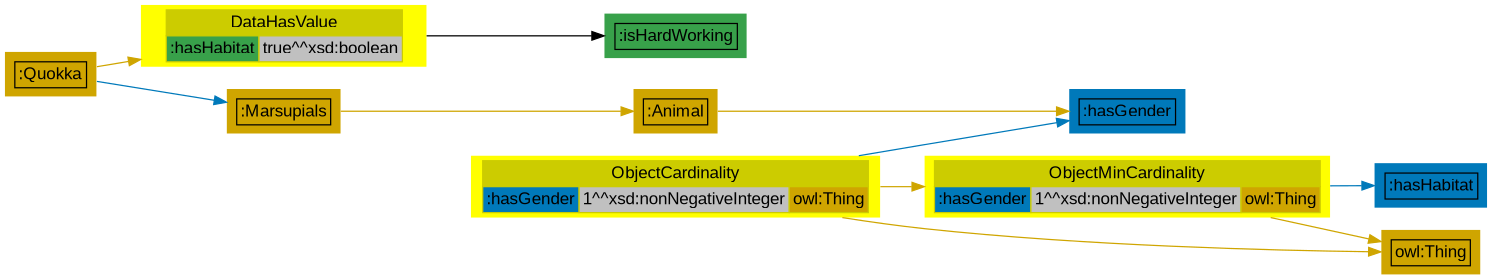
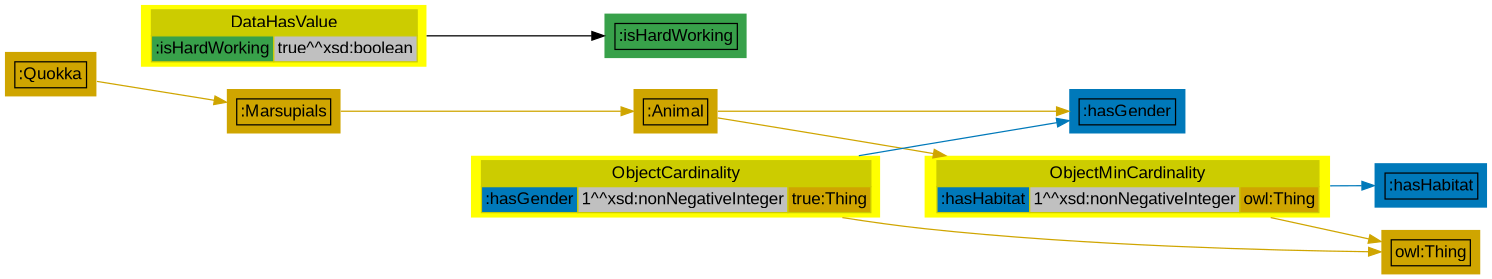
(213, 48) -> (213, 48)
(113, 64) -> none
(155, 91) -> (155, 91)
(896, 187) -> (826, 136)
(829, 199) -> (829, 199)
(983, 199) -> (983, 199)
